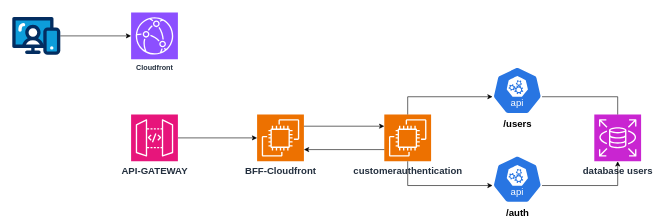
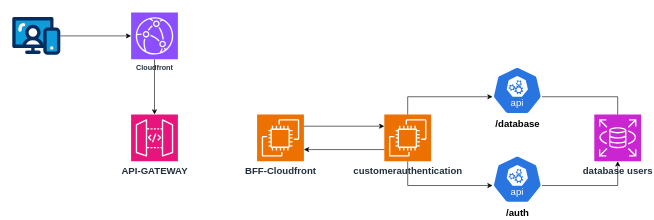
none -> (155, 84)
(517, 103) -> (517, 103)
(251, 138) -> none
